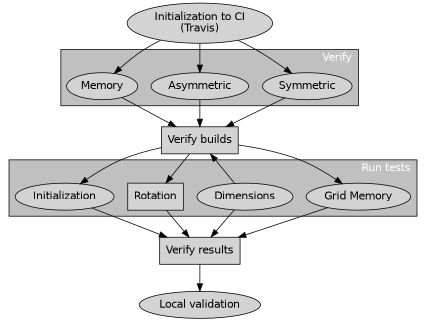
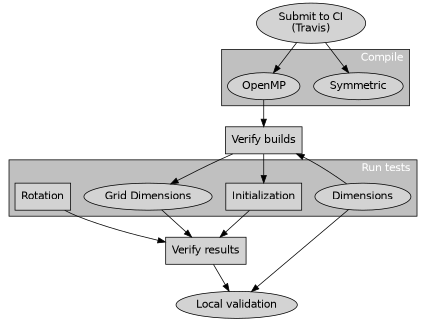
(200, 23) -> (311, 23)
(337, 58) -> (382, 58)
(102, 86) -> (264, 86)
(200, 86) -> none
(259, 111) -> none
(180, 166) -> none
(65, 197) -> (264, 197)
(358, 197) -> (148, 197)
(225, 221) -> (303, 248)
